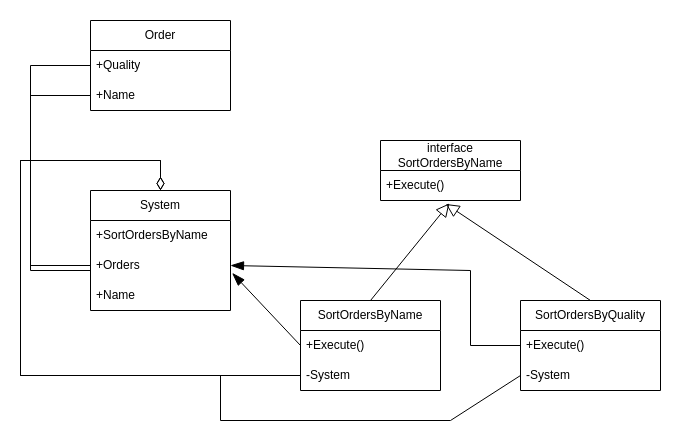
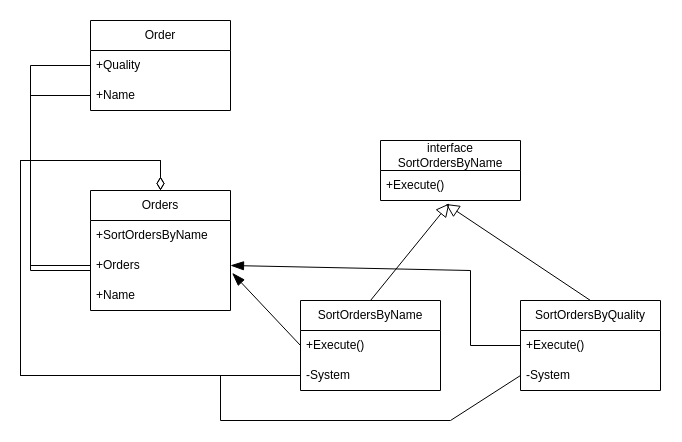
(161, 206) -> (161, 206)
